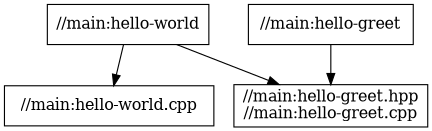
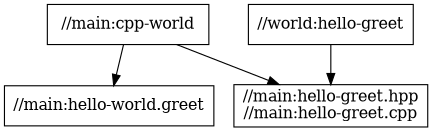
(128, 25) -> (128, 25)
(331, 25) -> (331, 25)
(109, 106) -> (109, 106)
